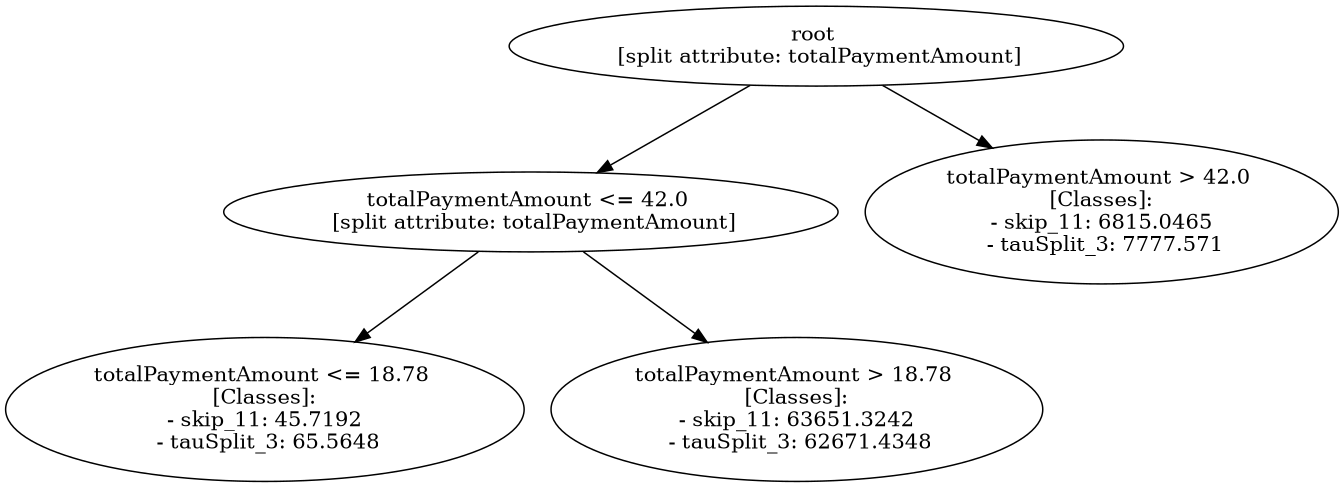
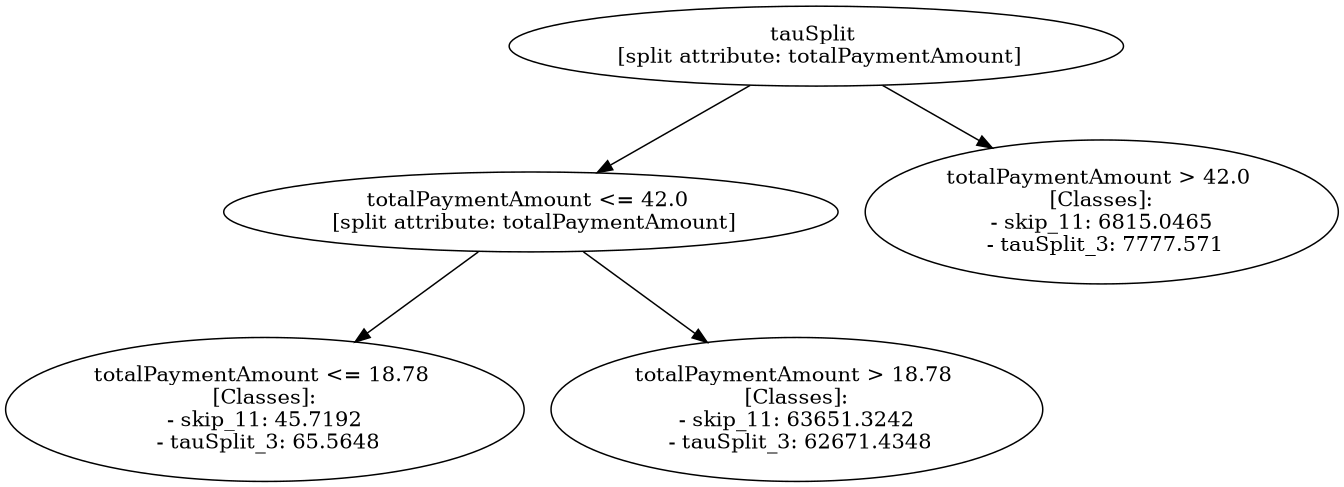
(816, 46) -> (816, 46)
